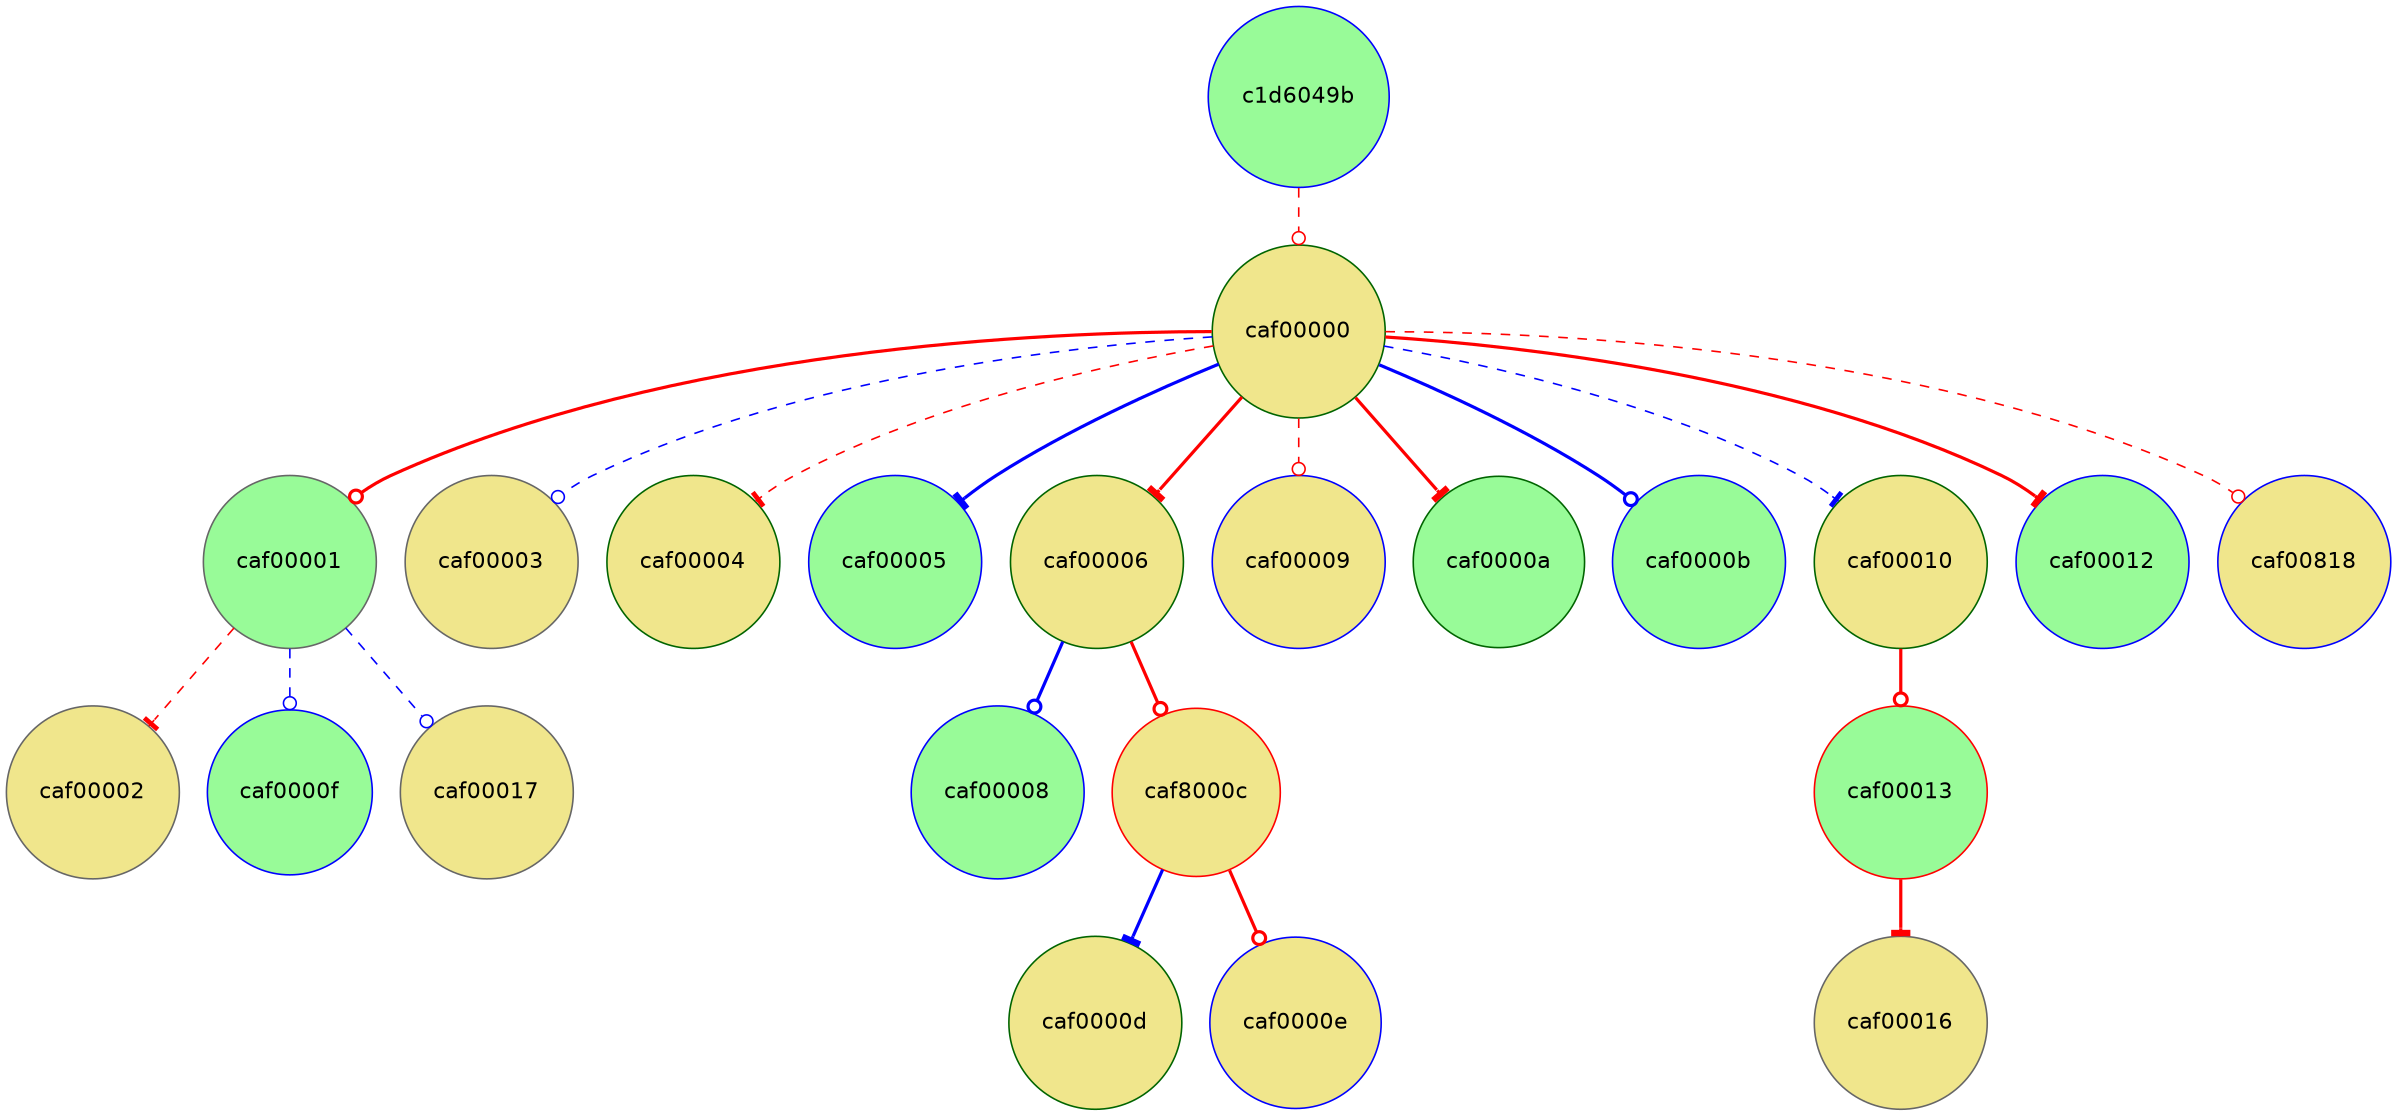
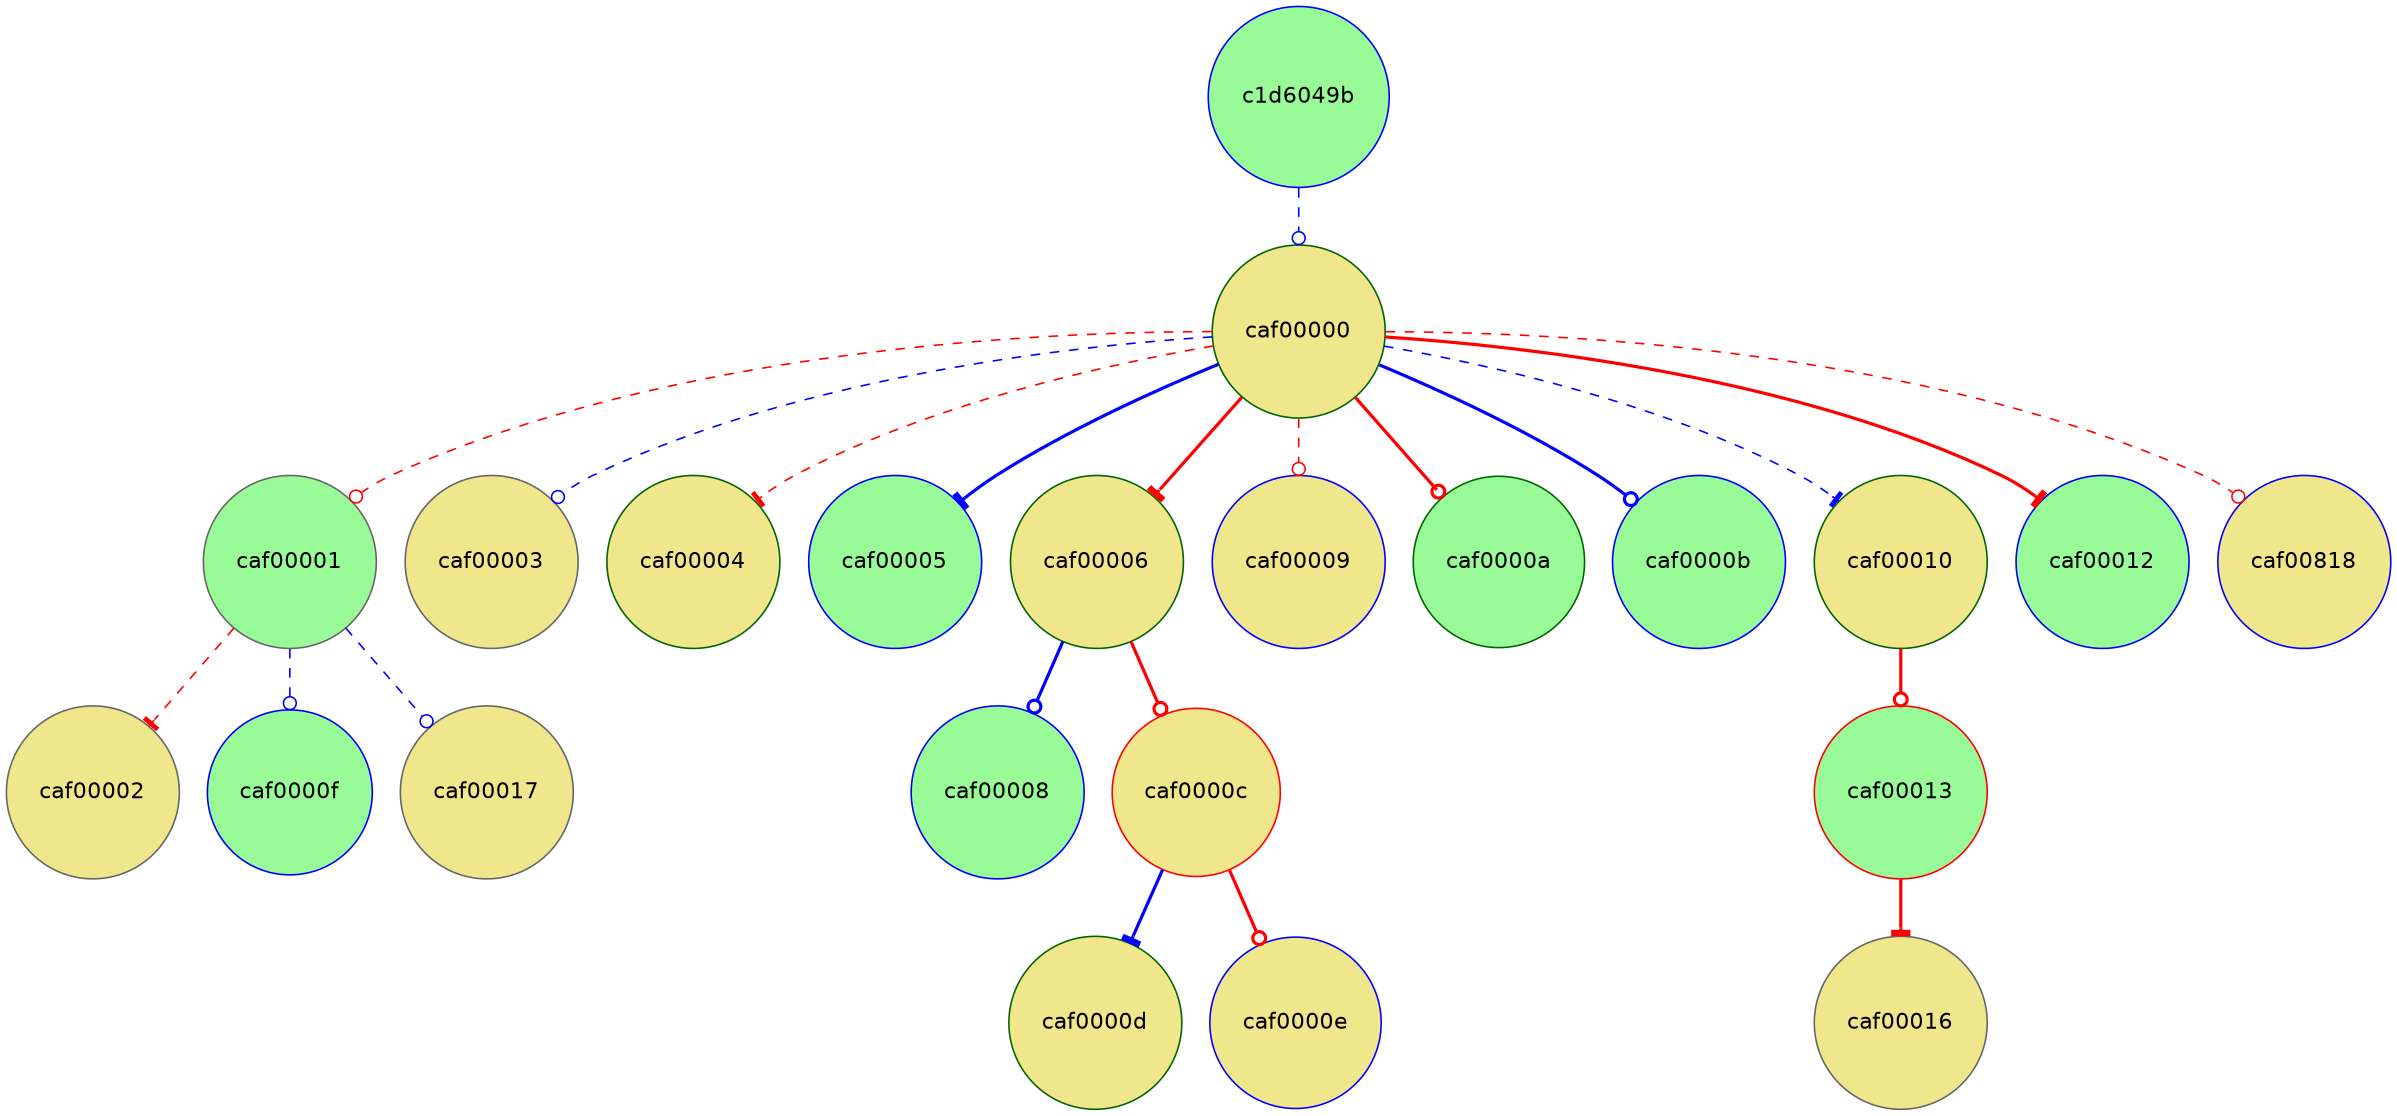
(1299, 210) -> (1299, 210)
(777, 366) -> (777, 366)
(1396, 444) -> (1396, 444)
(1196, 792) -> (1196, 792)
